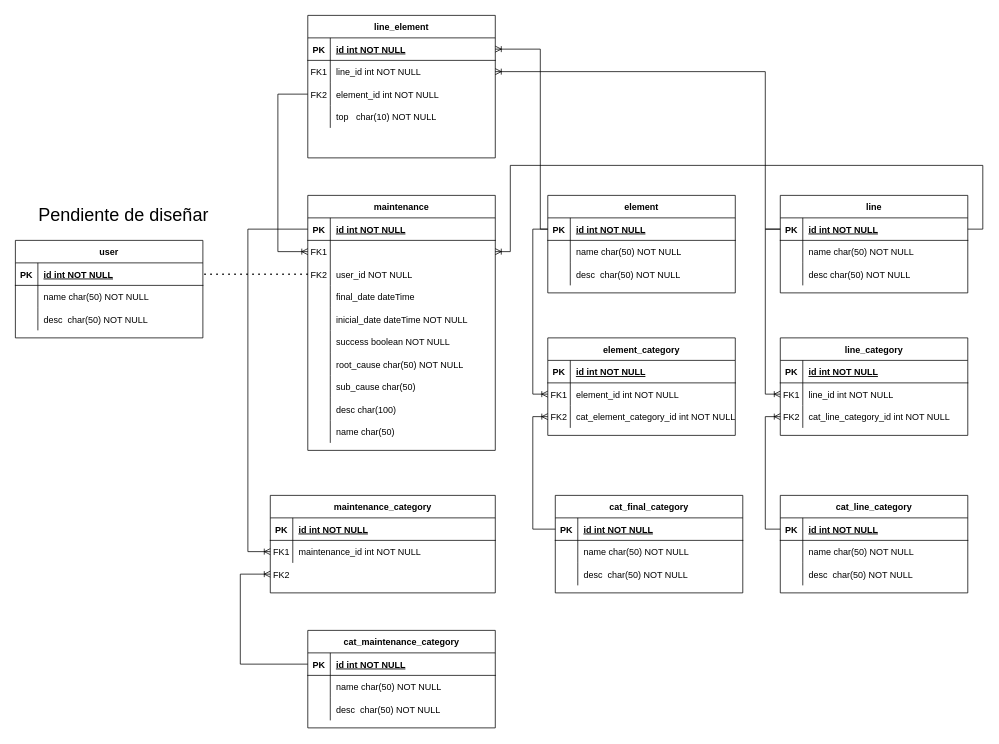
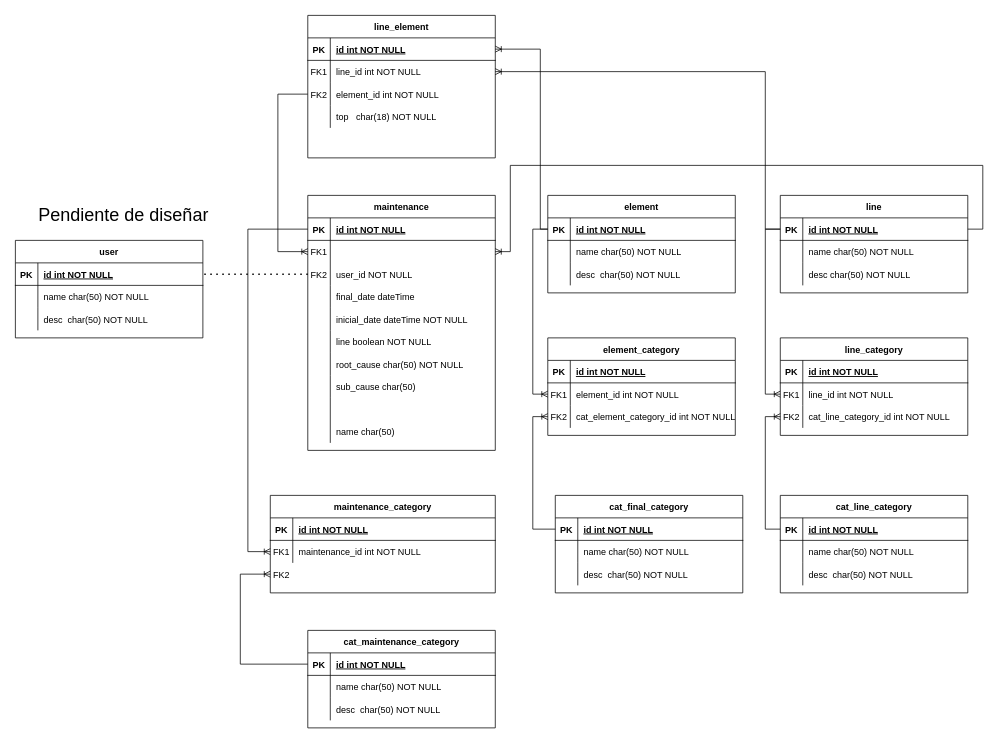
(390, 117) -> (390, 117)
(392, 342) -> (382, 342)
(413, 409) -> none
